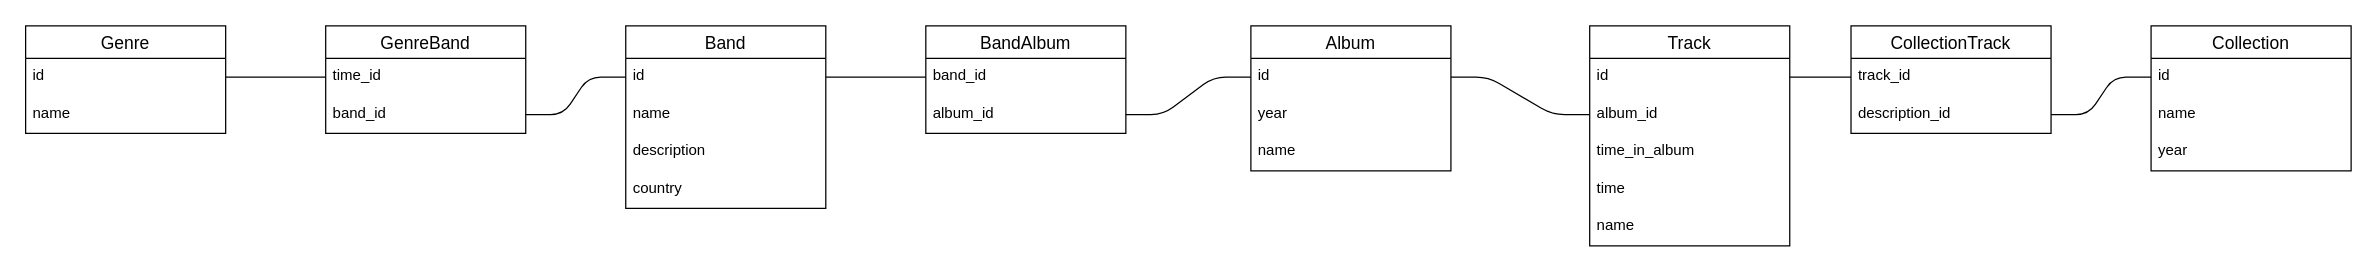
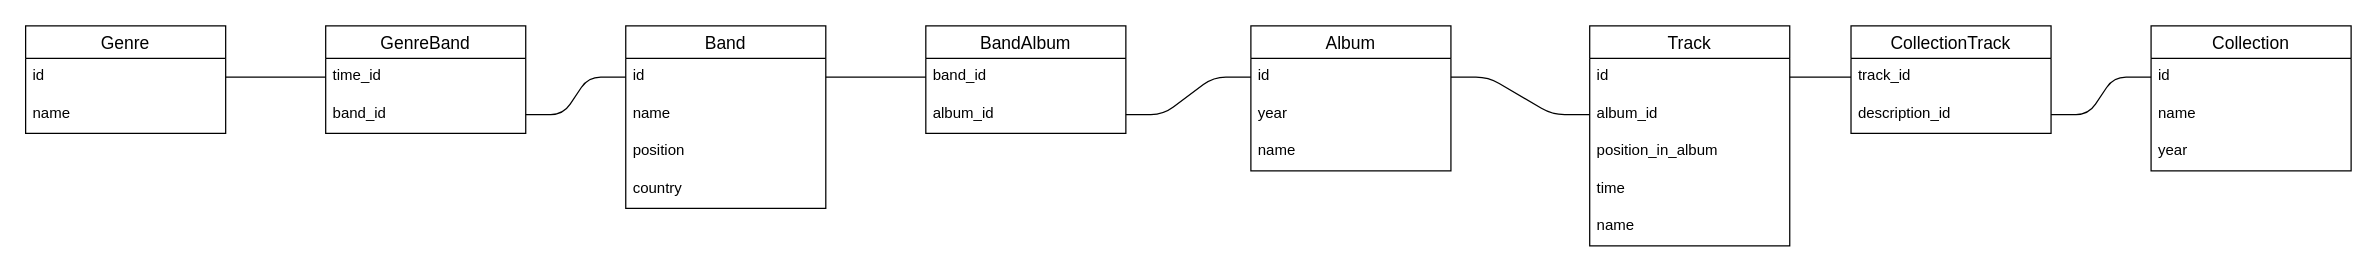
(675, 150) -> (662, 150)
(1645, 150) -> (1660, 150)
